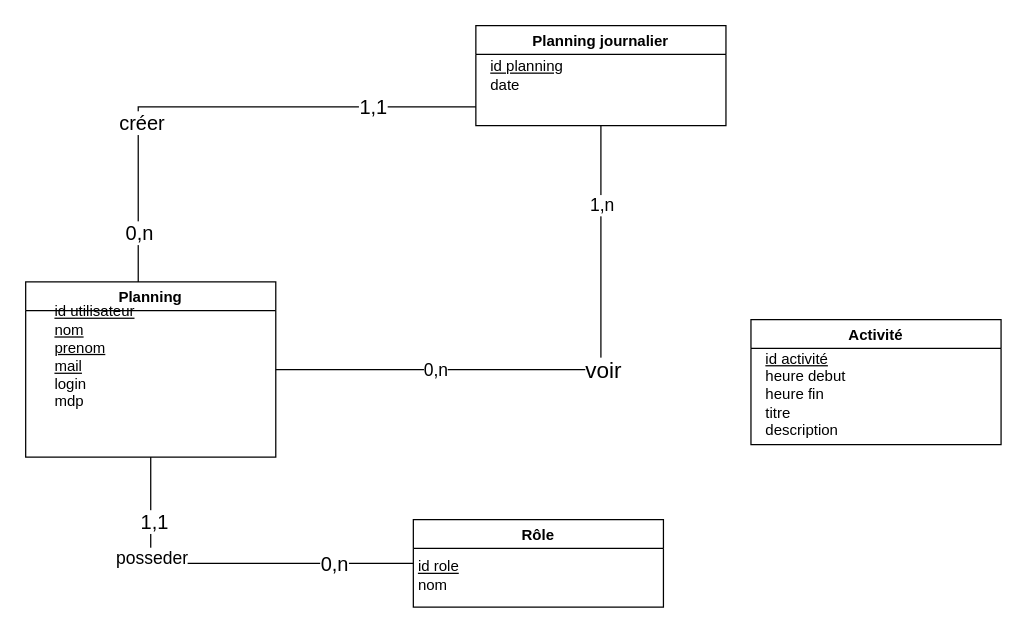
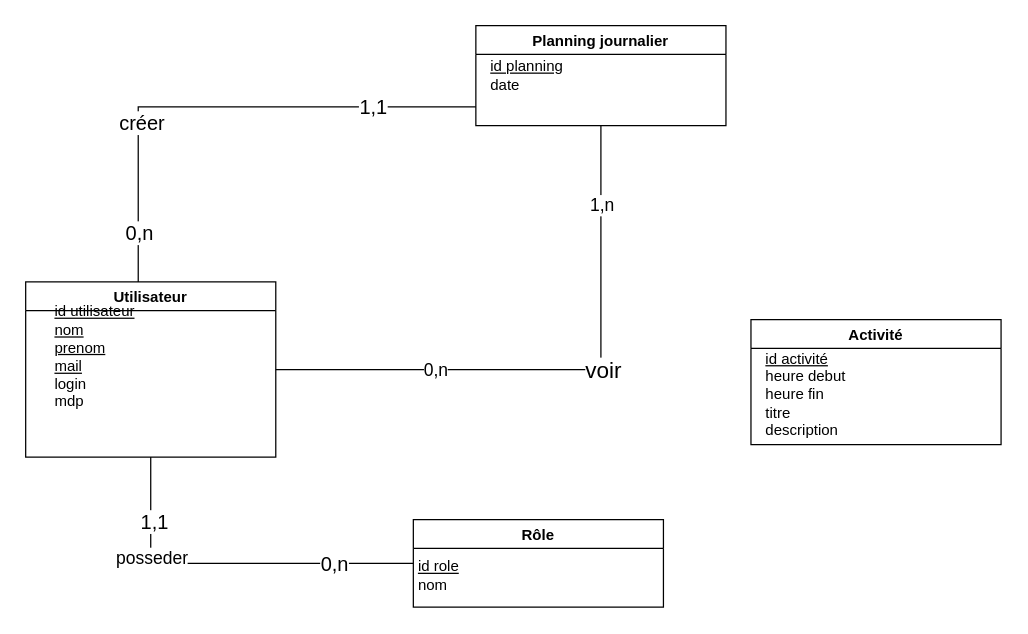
(150, 297) -> (150, 297)
